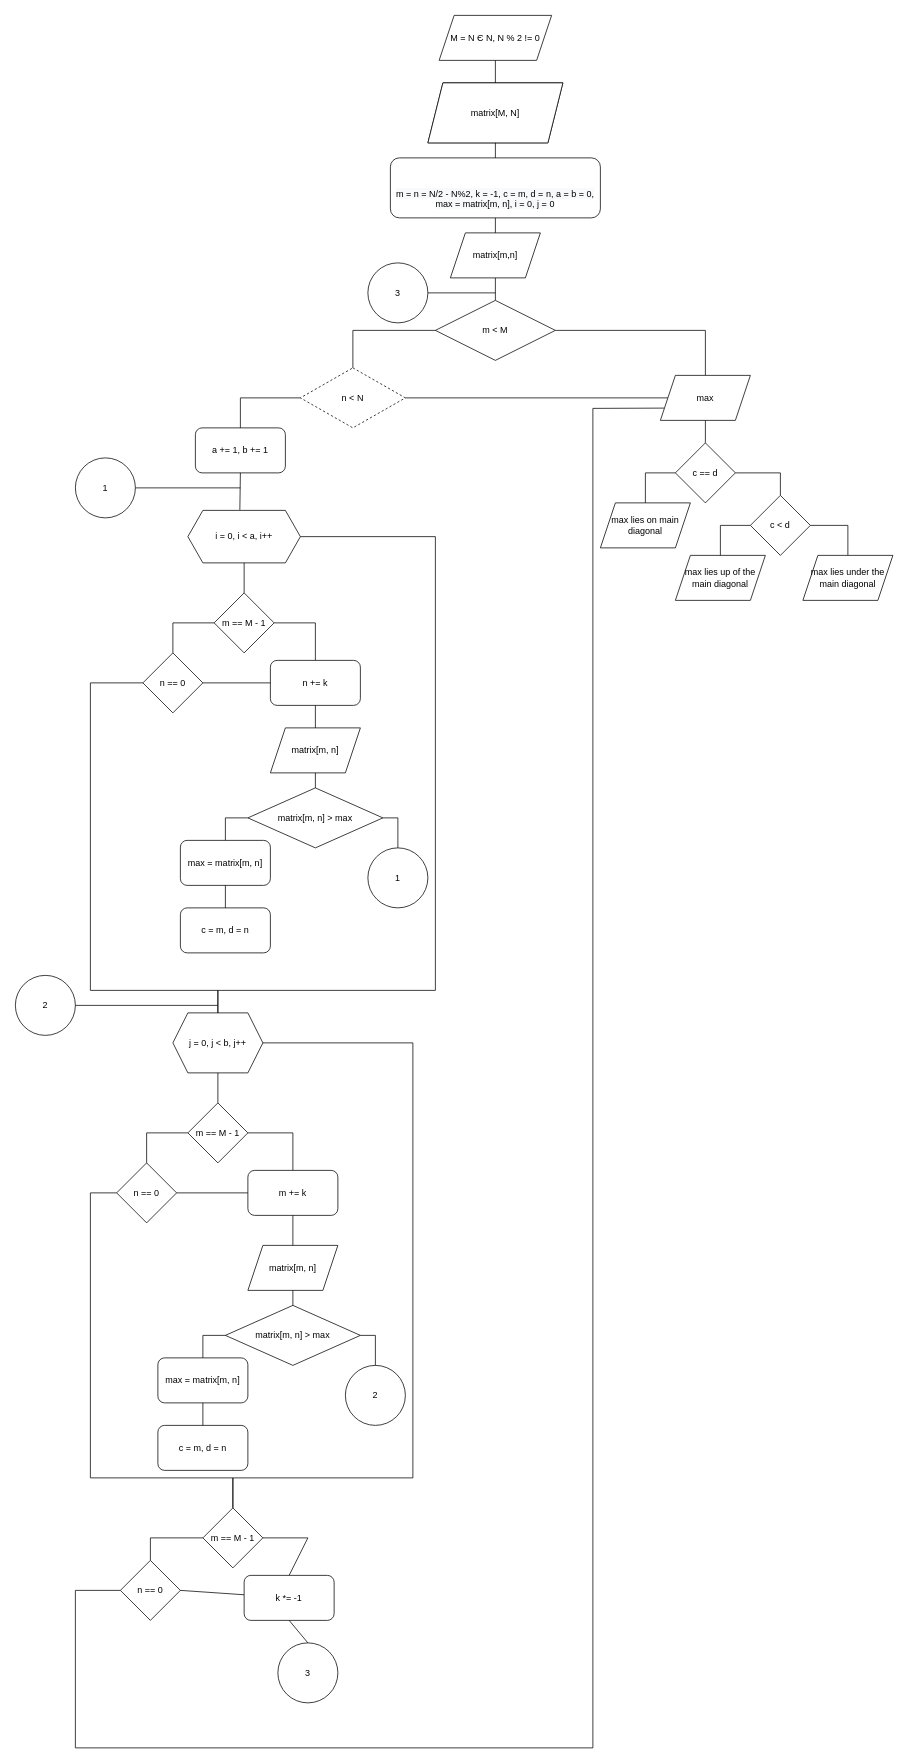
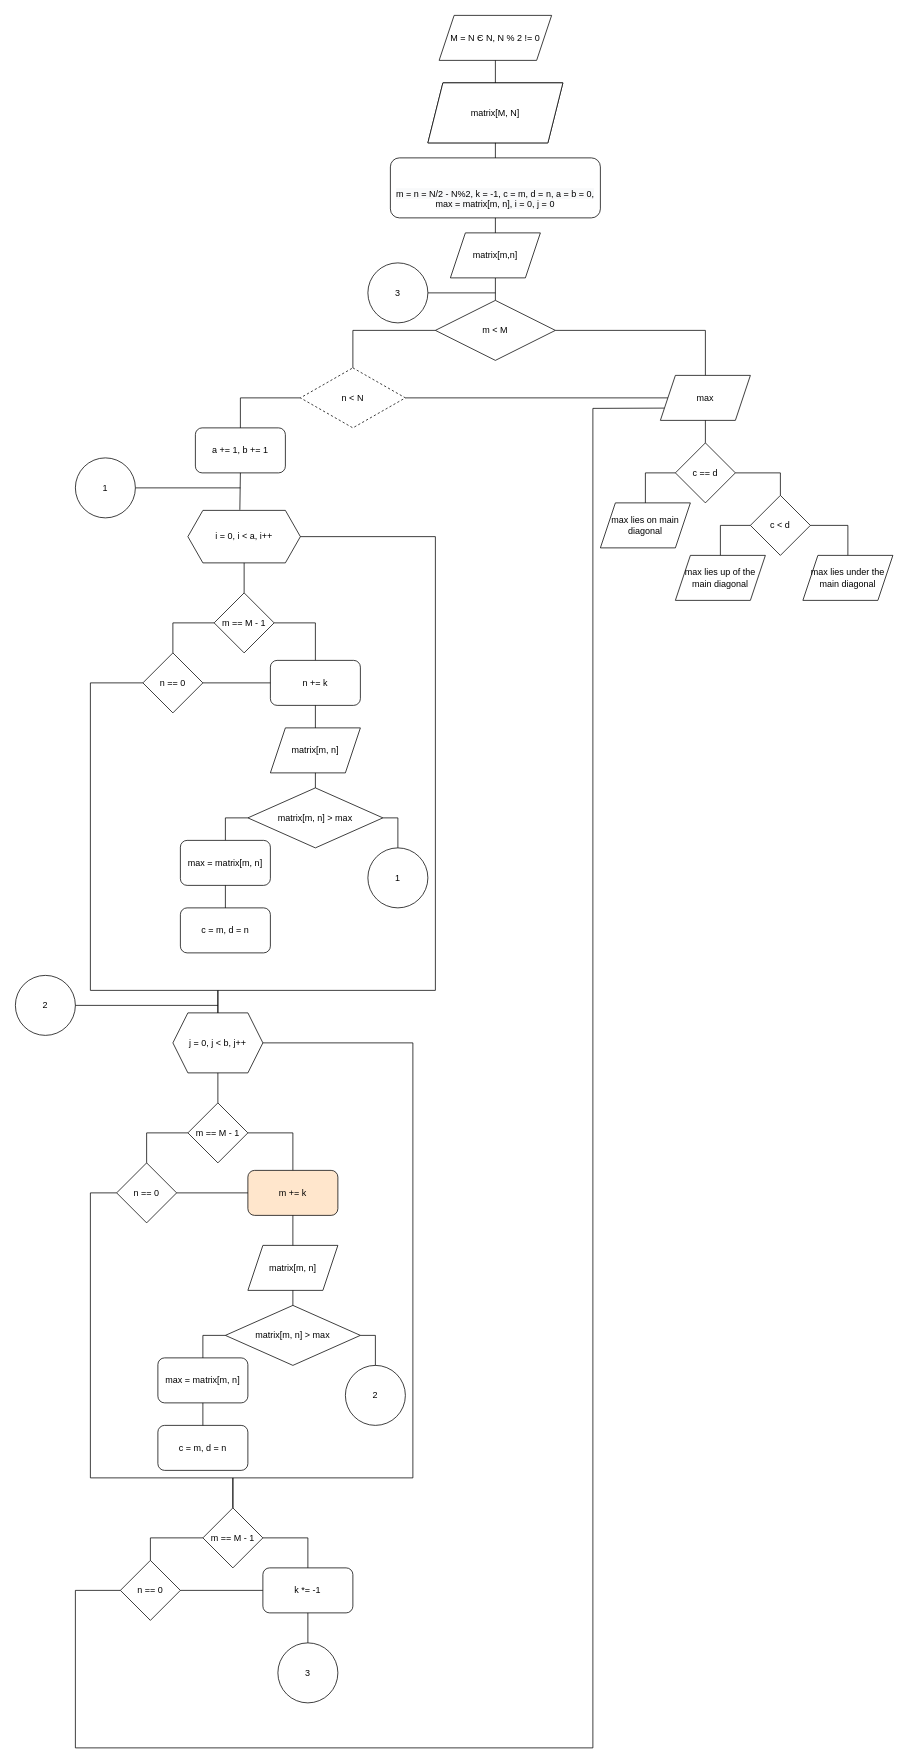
(293, 1193) -> (293, 1193)
(289, 1598) -> (308, 1590)
